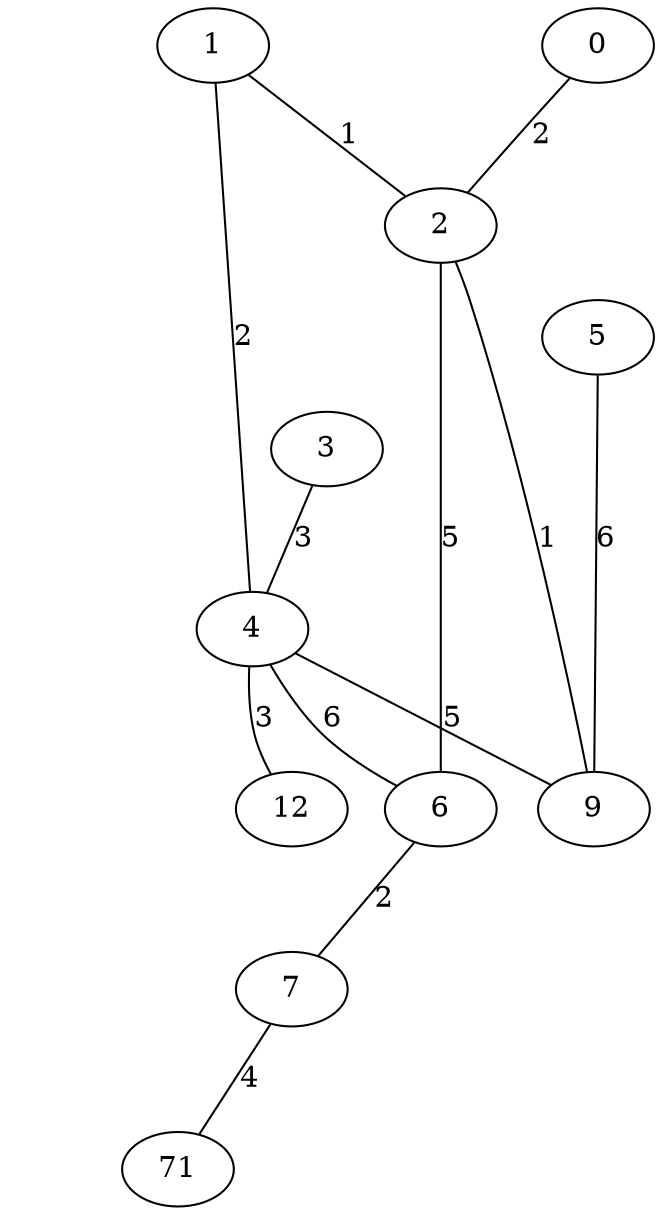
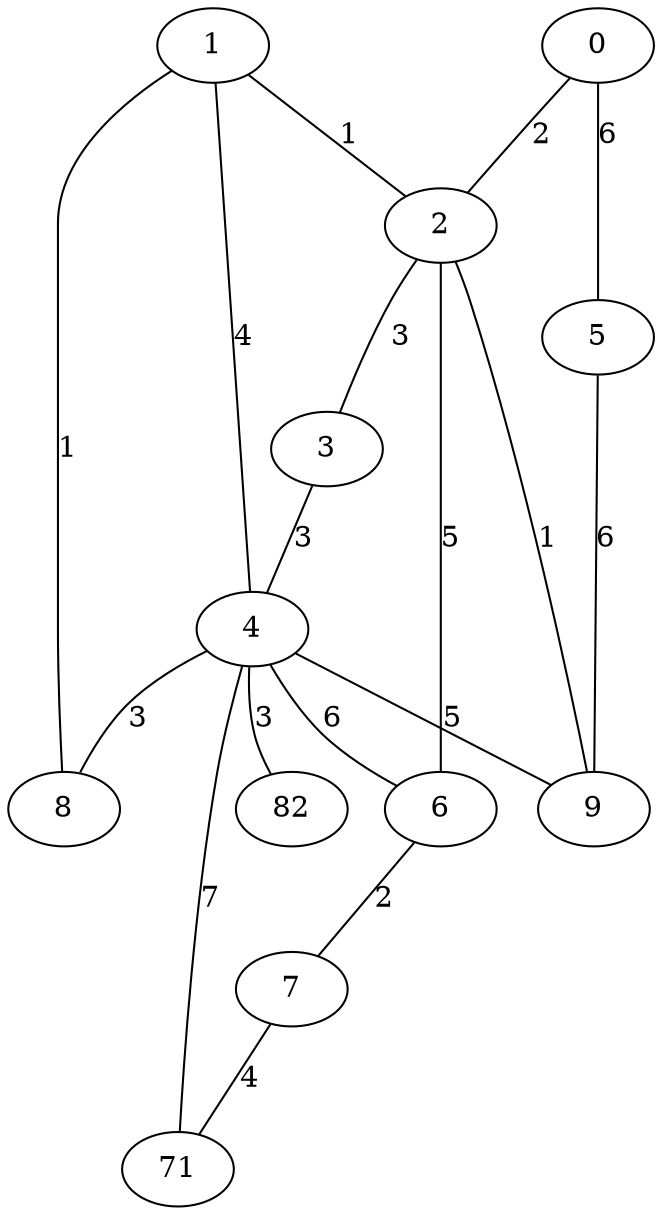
none -> (598, 191)
none -> (374, 334)
(244, 337) -> (244, 337)
none -> (64, 809)
(292, 809) -> (292, 809)
none -> (200, 897)
